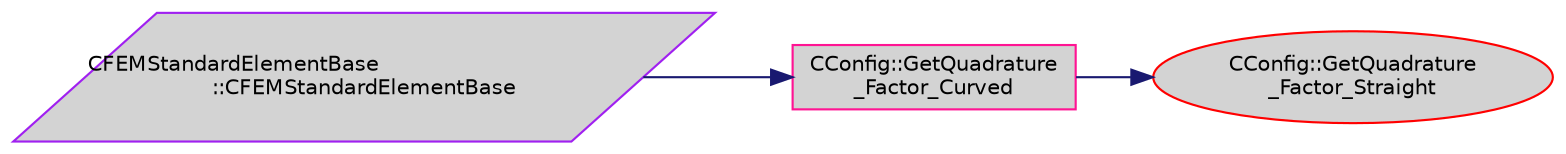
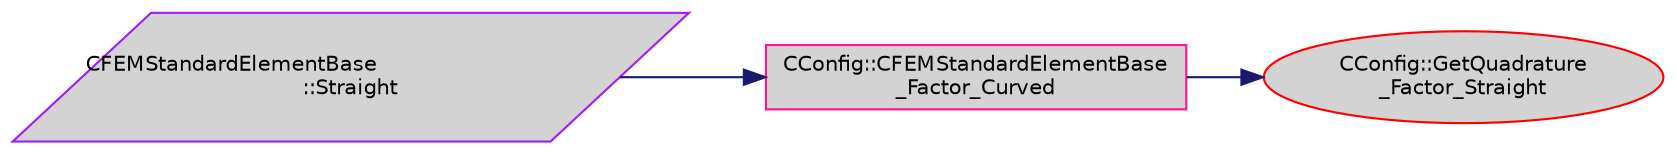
(364, 77) -> (351, 77)
(934, 77) -> (976, 77)
